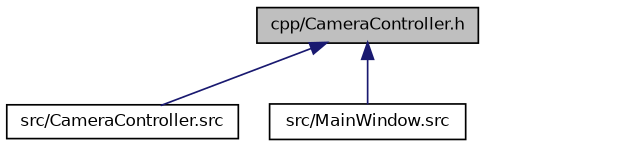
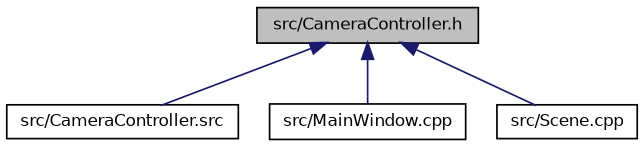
(368, 25) -> (368, 25)
(368, 122) -> (368, 122)
none -> (567, 122)
